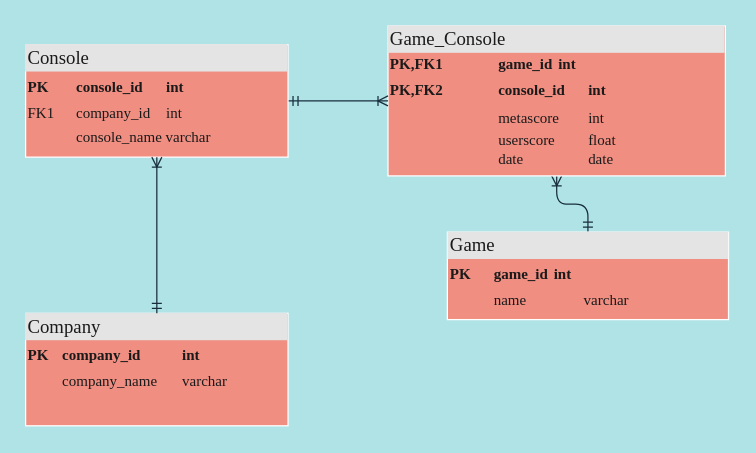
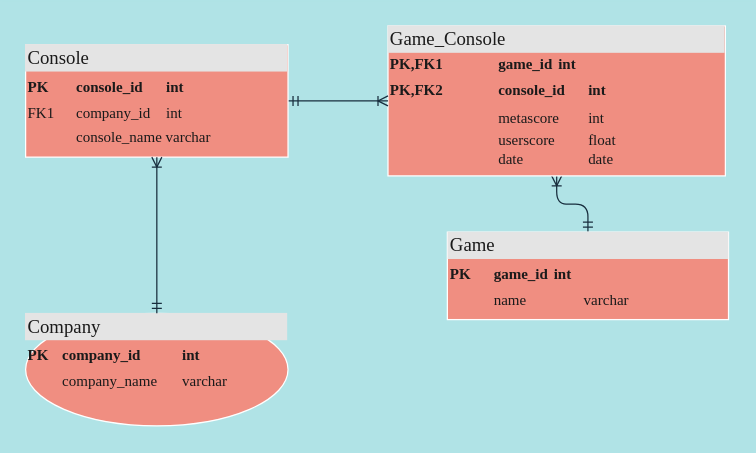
(157, 369) -> (157, 369)
